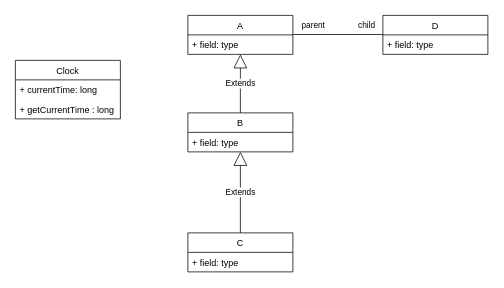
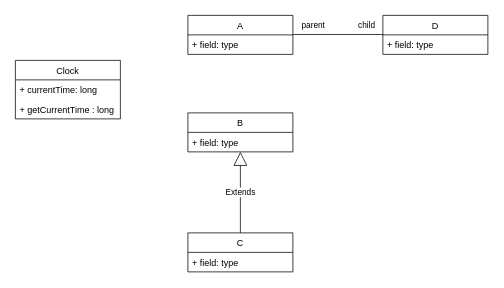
(240, 89) -> none
